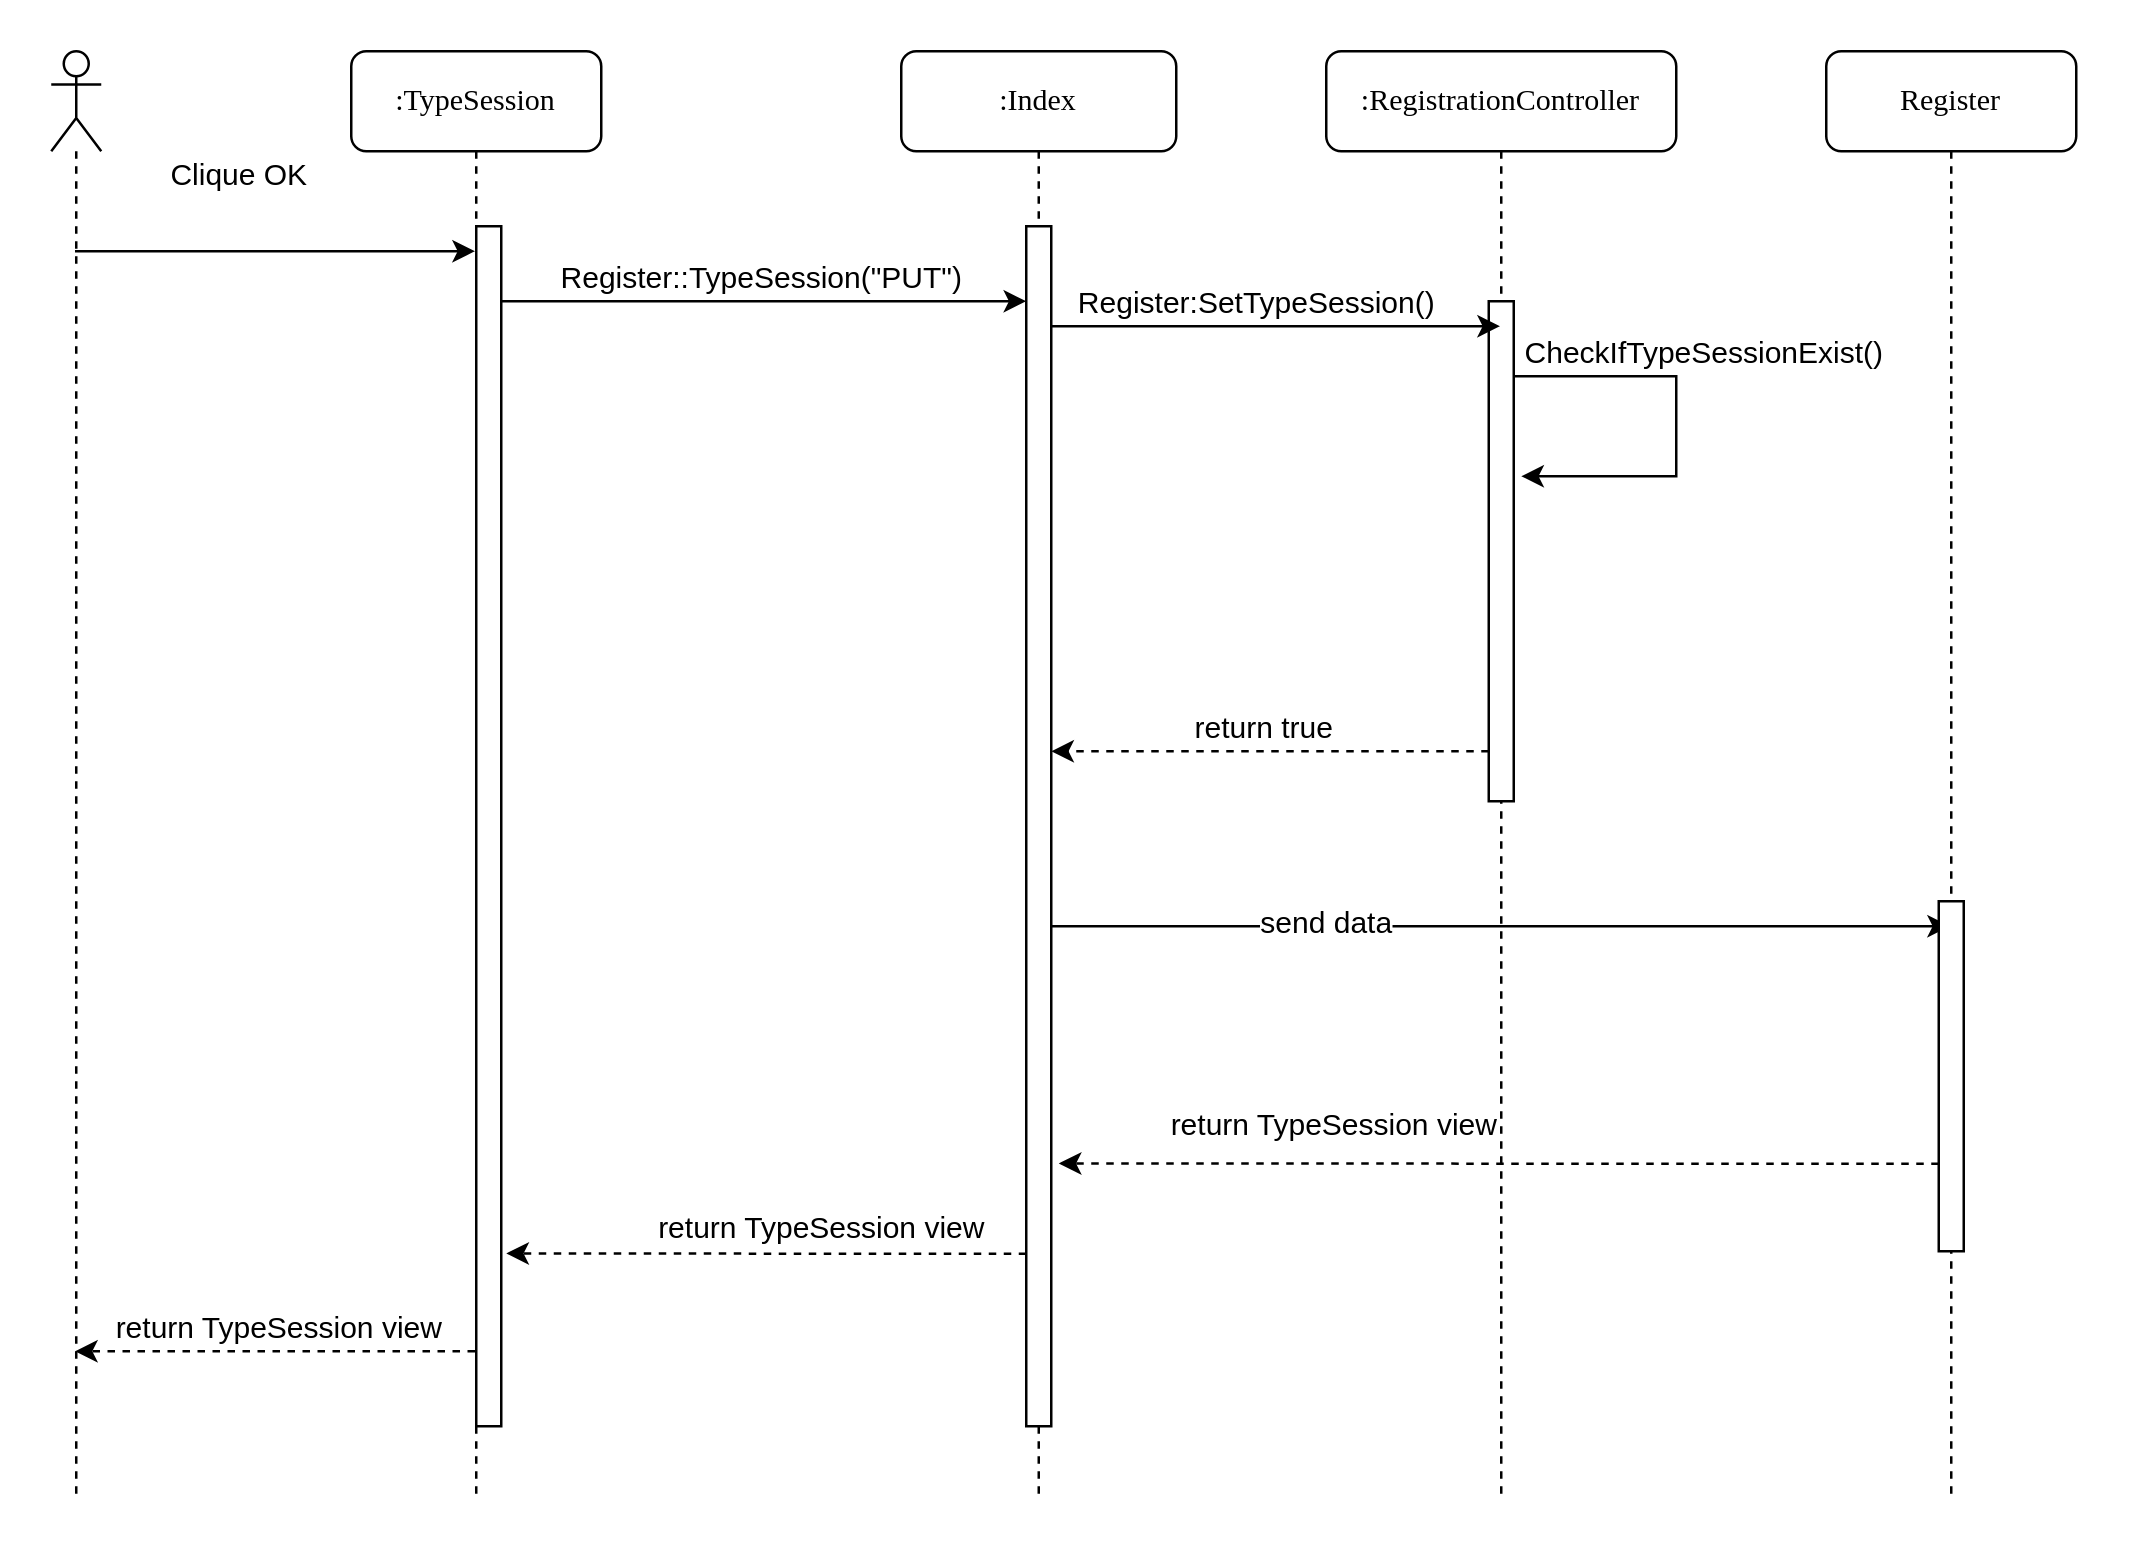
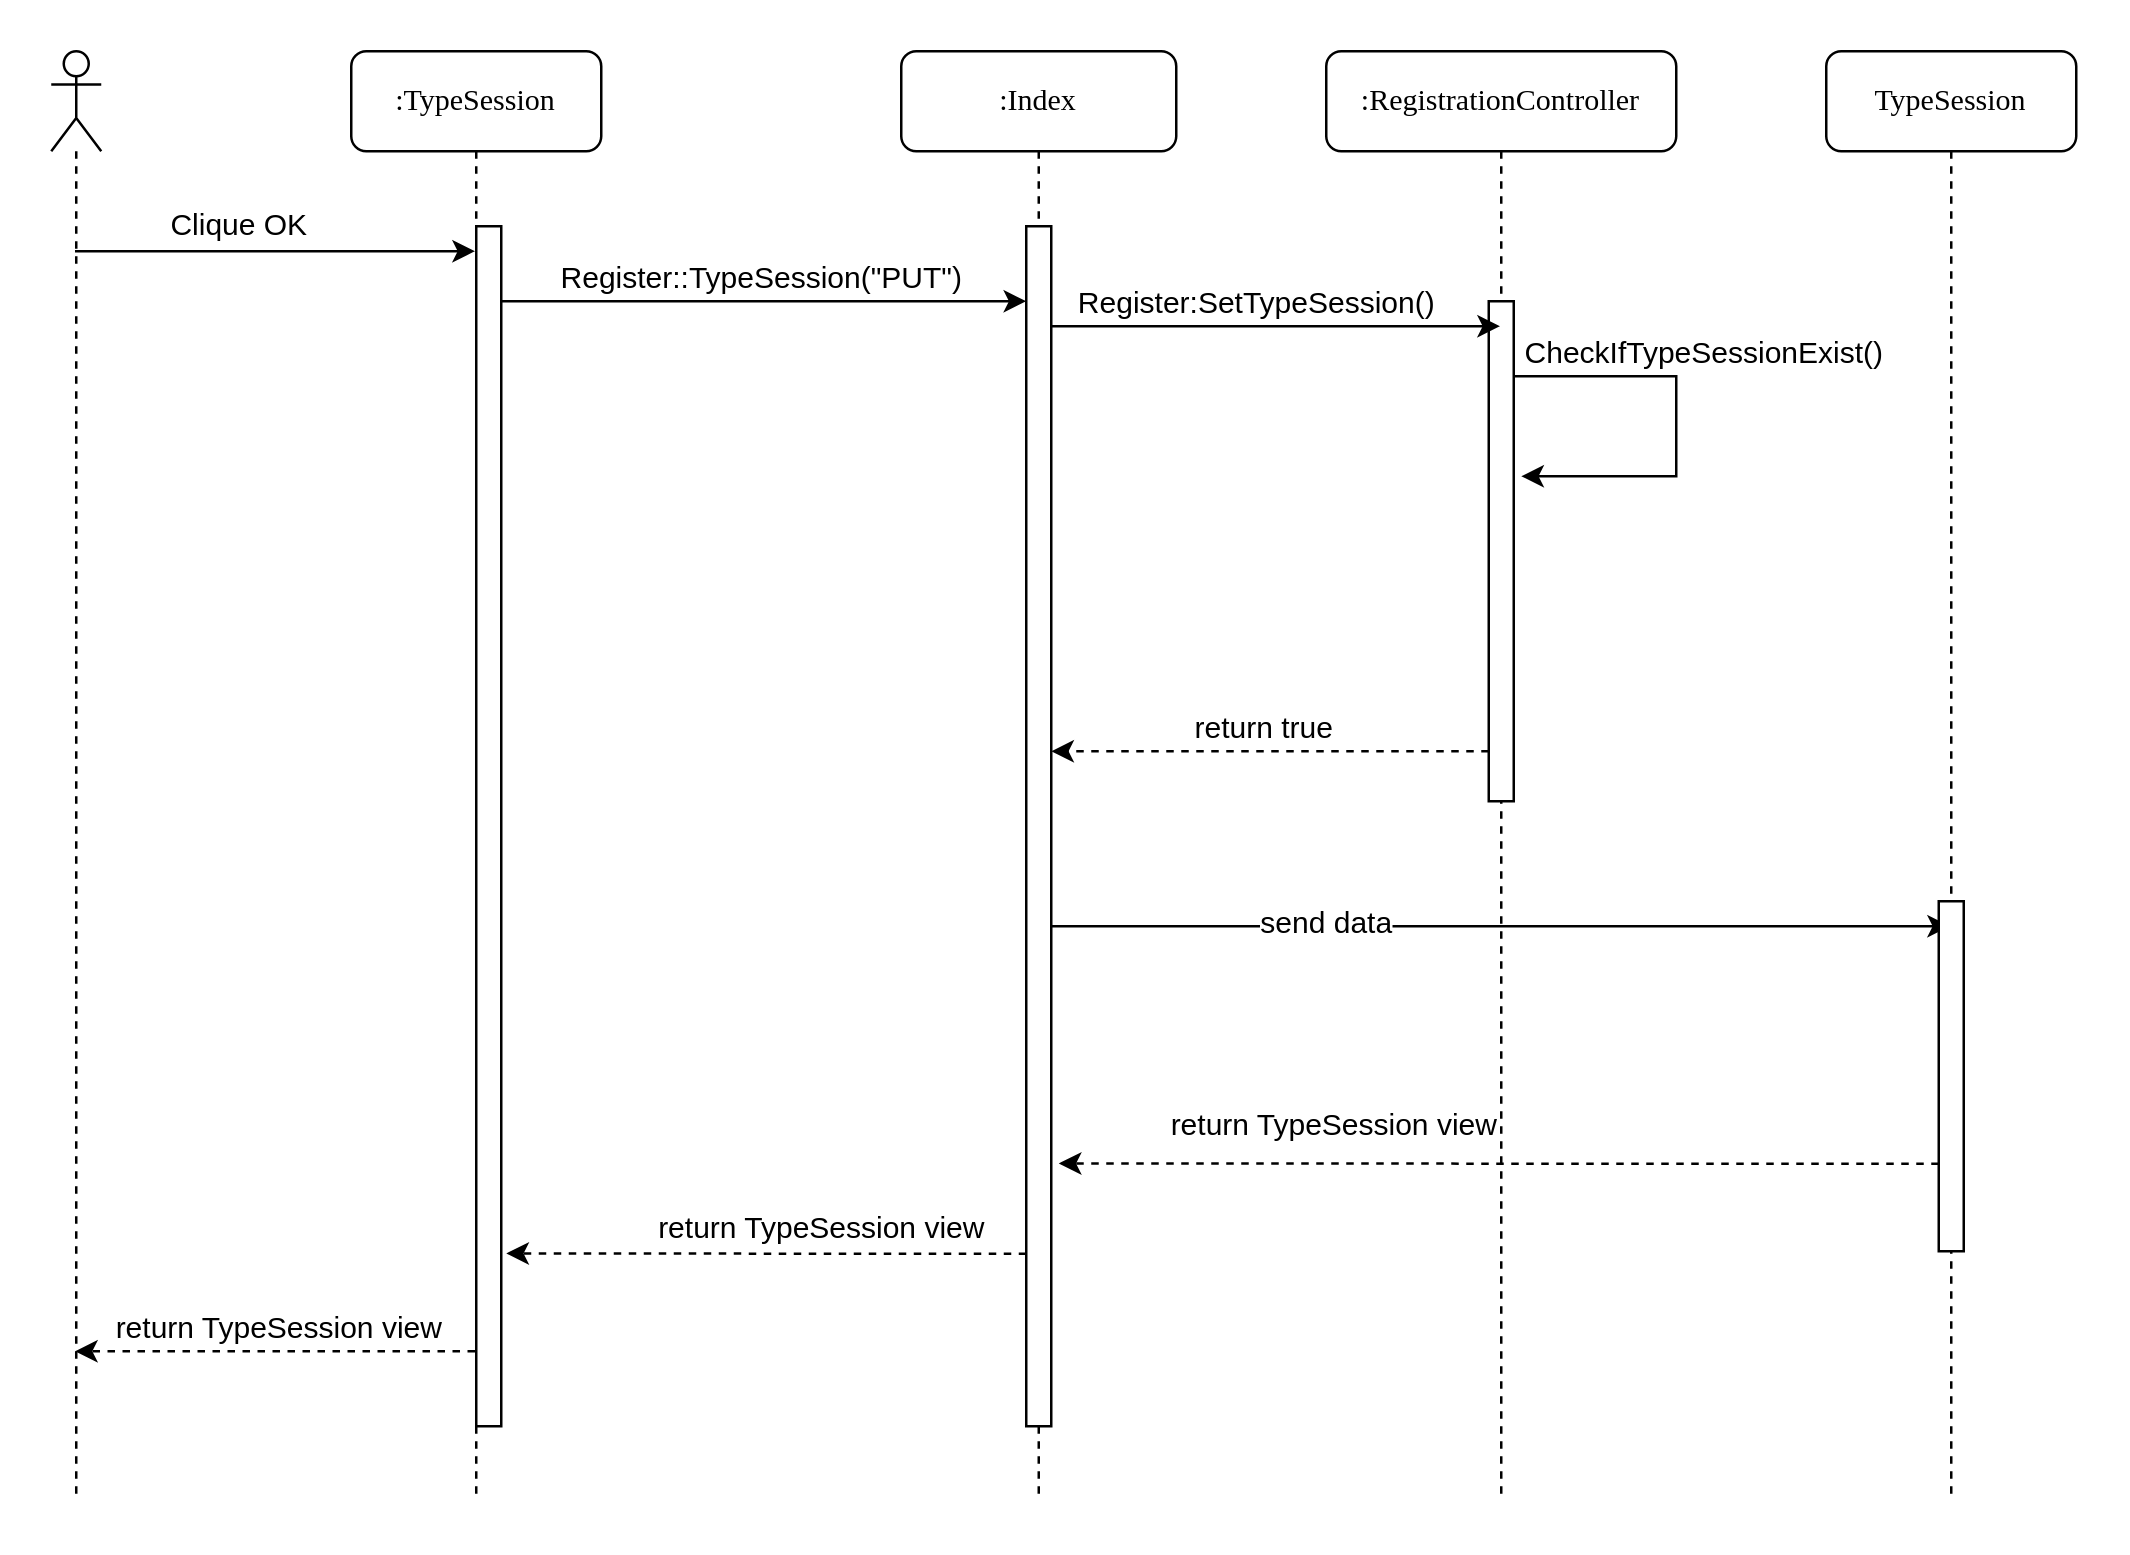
(1951, 101) -> (1951, 101)
(239, 176) -> (239, 226)
